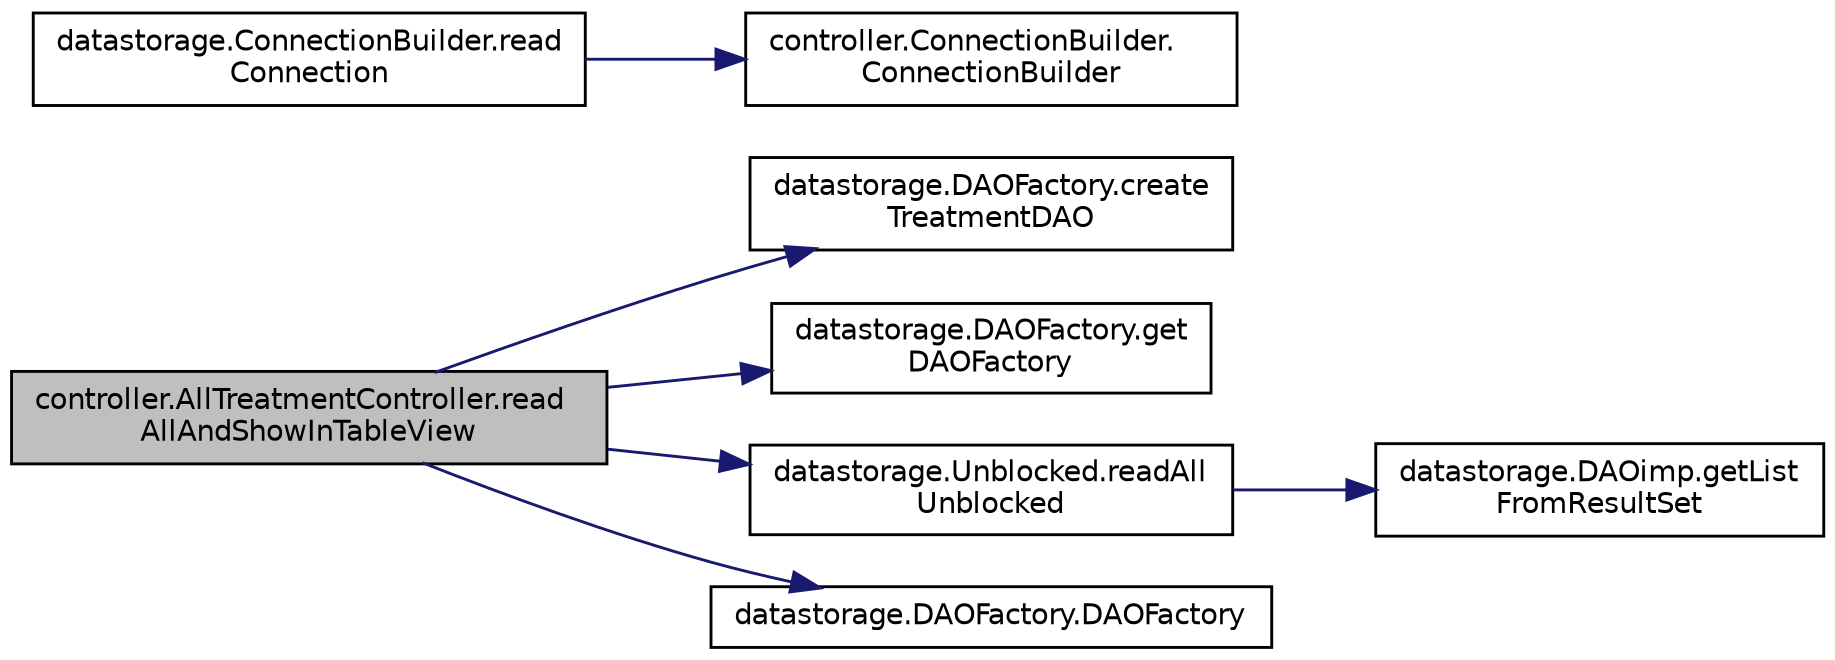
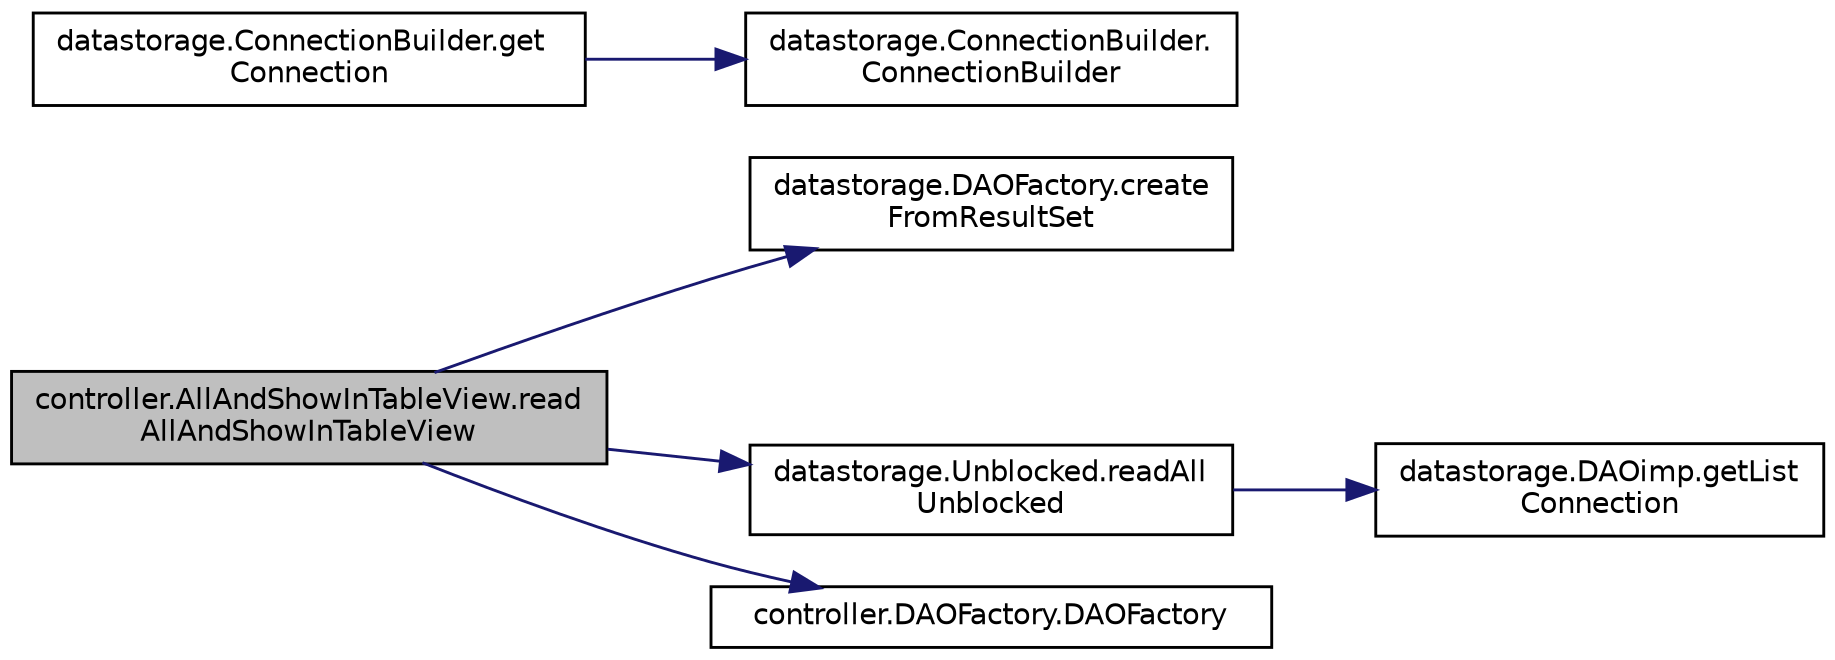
(309, 59) -> (309, 59)
(991, 59) -> (991, 59)
(991, 204) -> (991, 204)
(991, 348) -> none
(309, 418) -> (309, 418)
(1600, 490) -> (1600, 490)
(991, 617) -> (991, 617)
